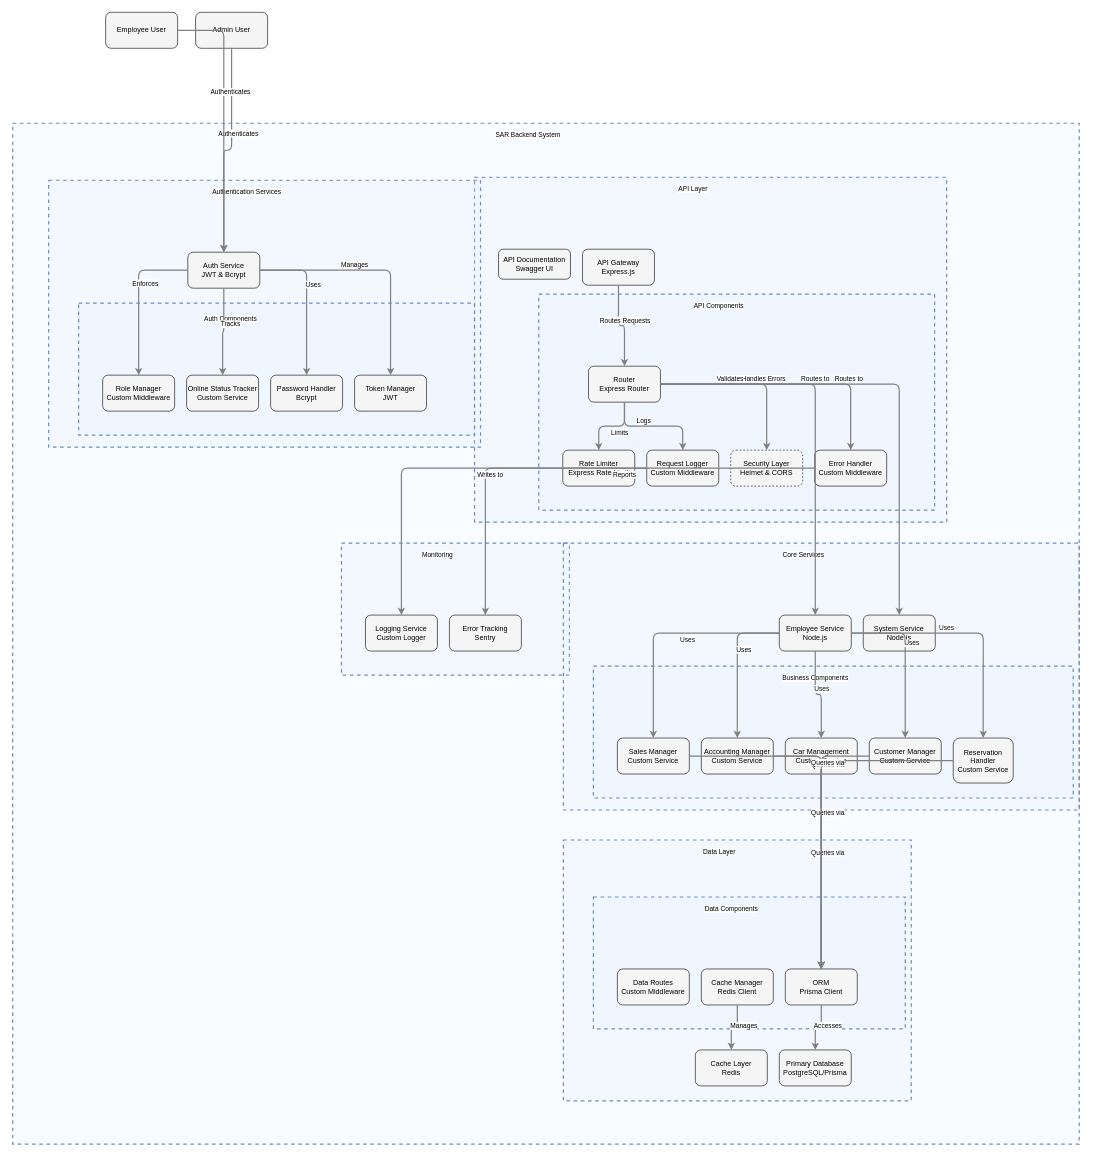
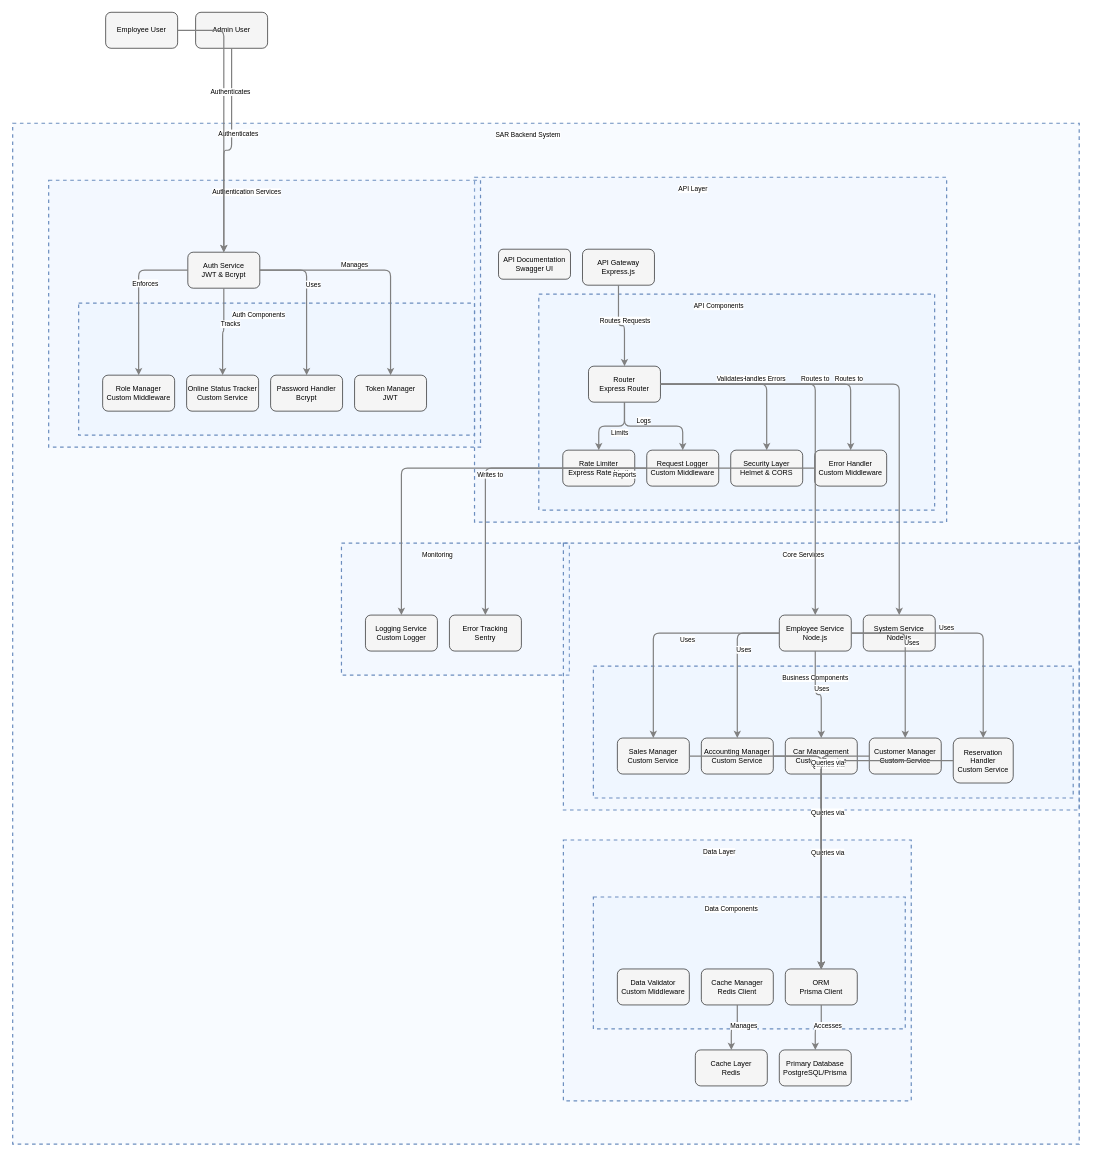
(230, 319) -> (258, 315)
(767, 468) -> (767, 468)
(653, 987) -> (653, 987)
